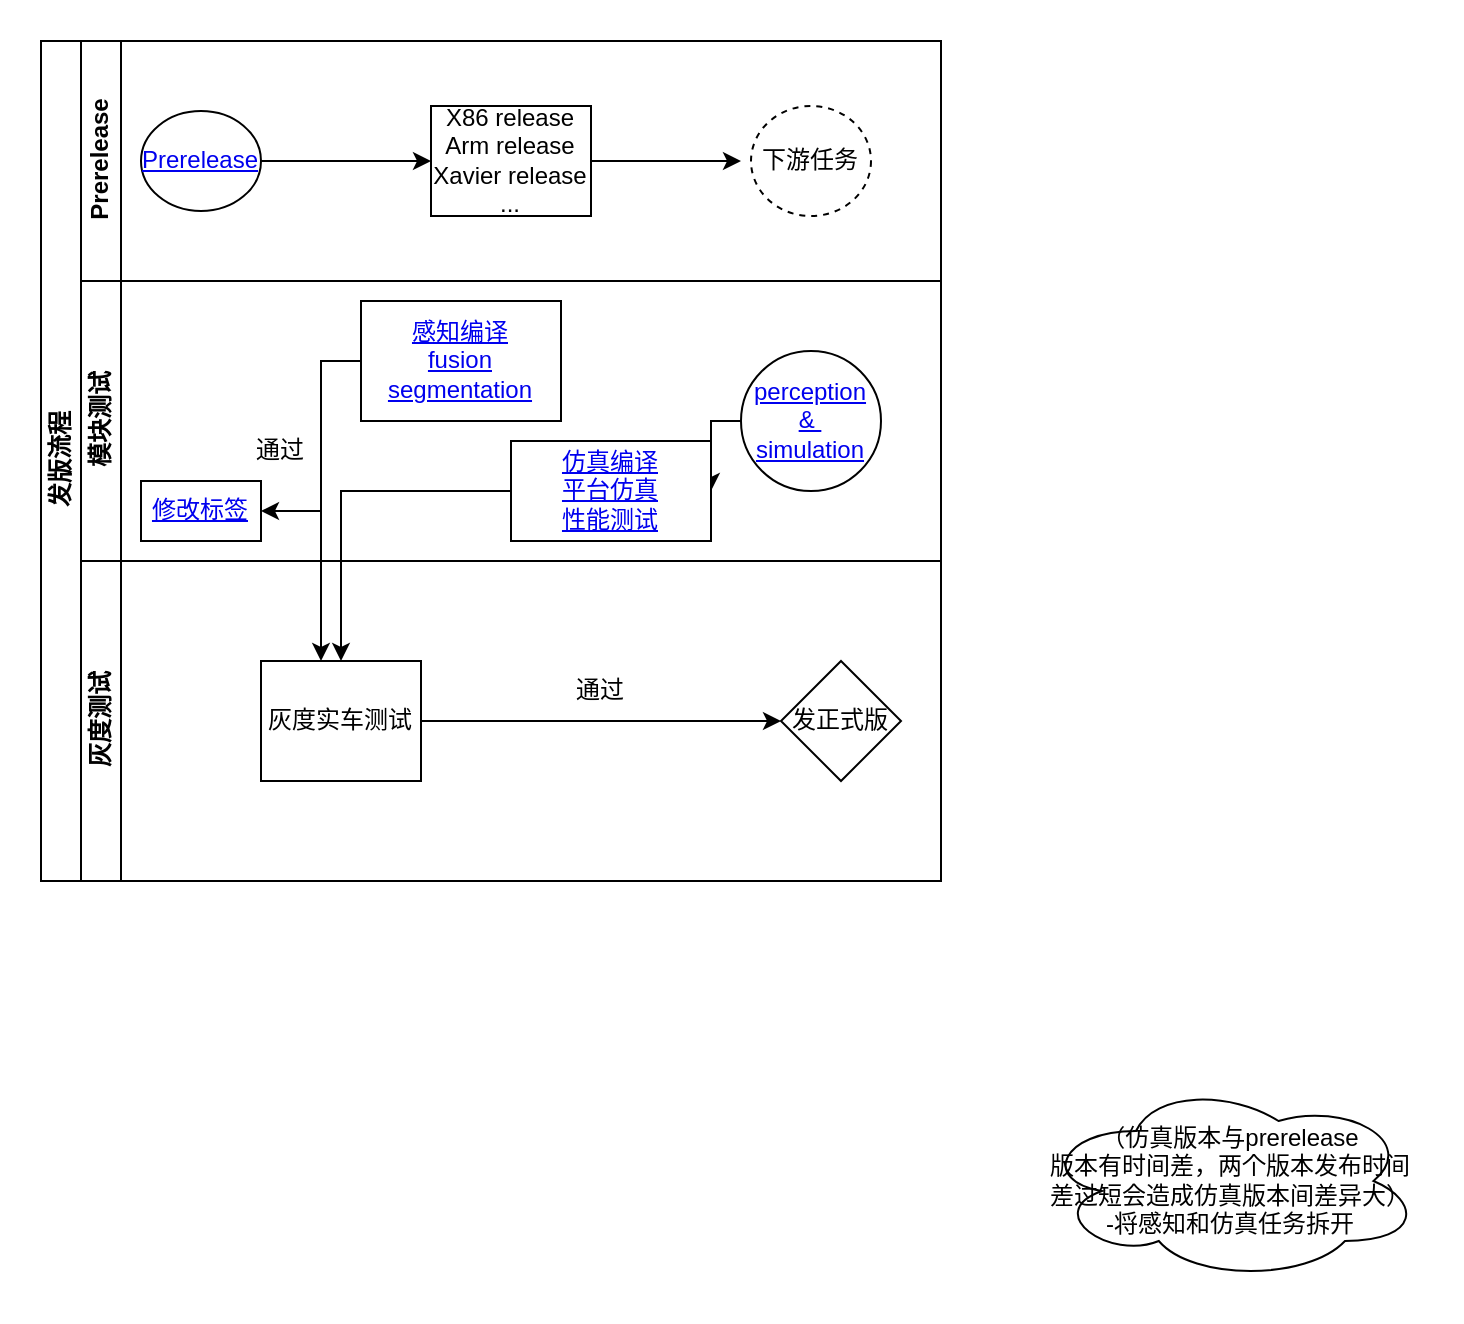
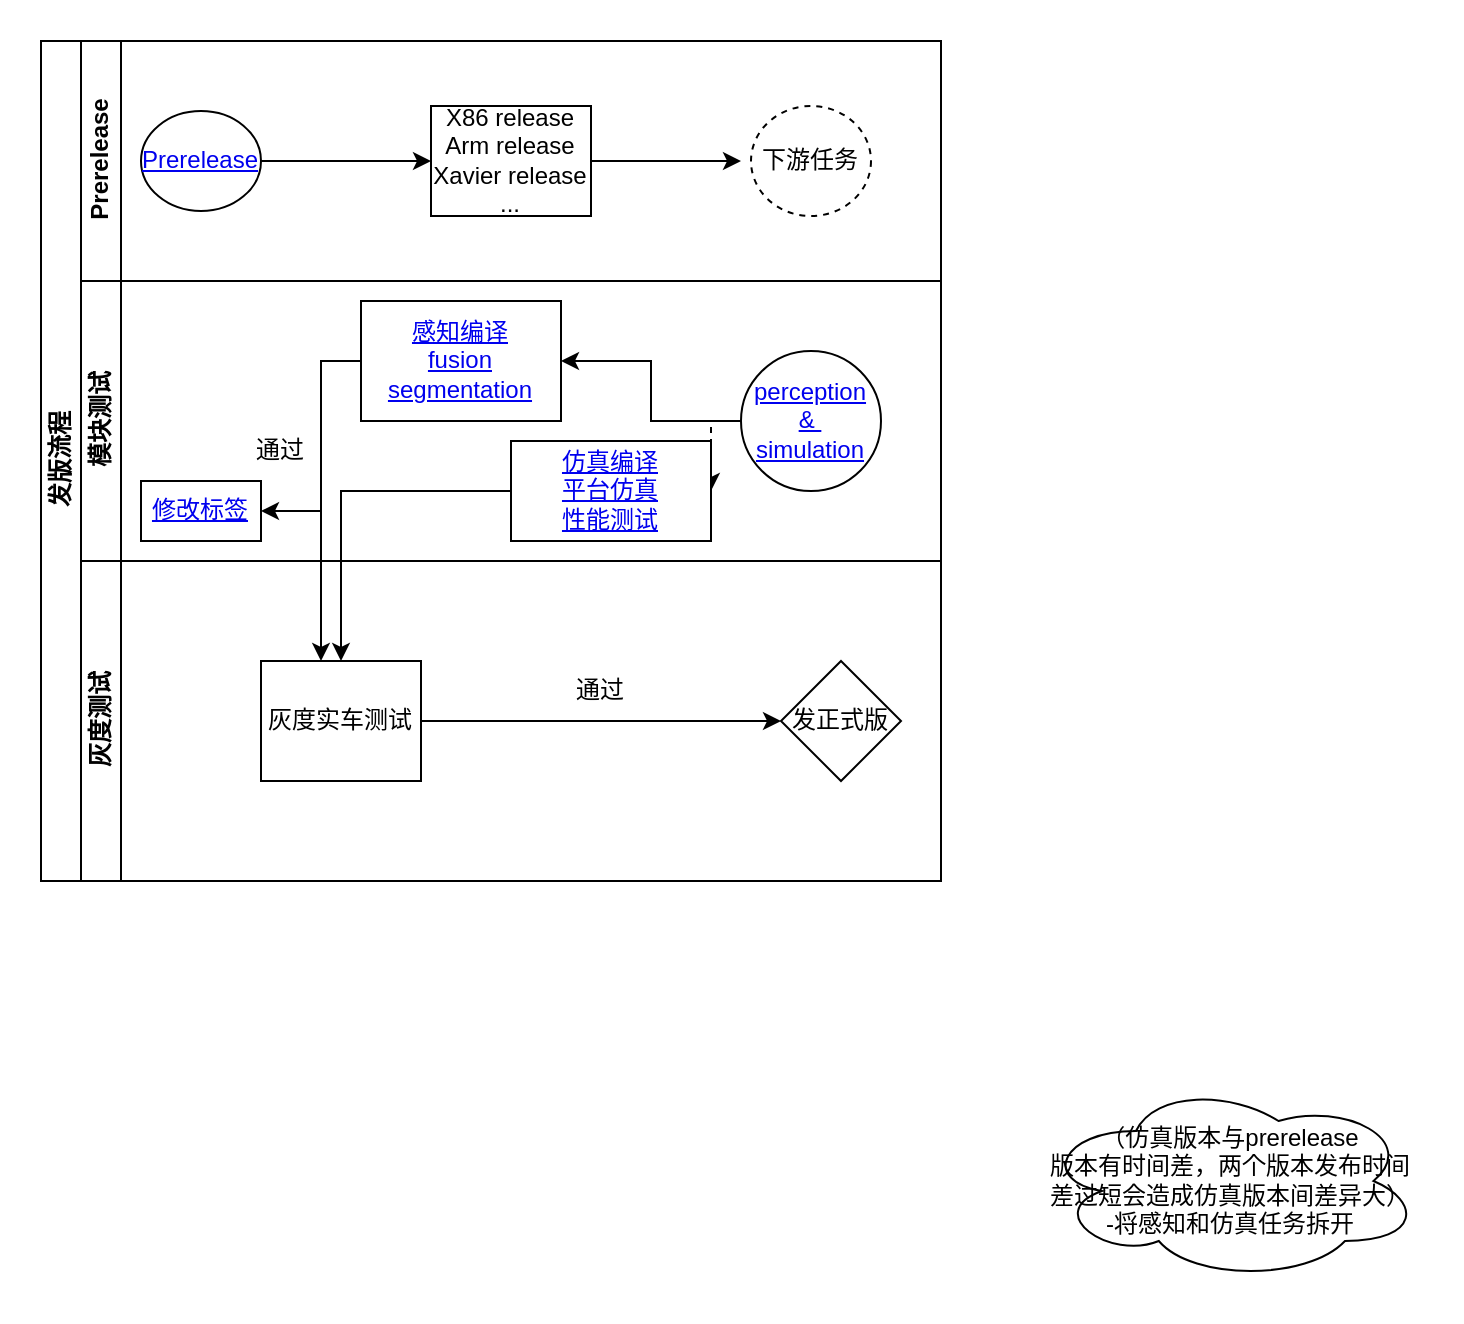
none -> (651, 381)
(711, 432) -> (711, 432)
